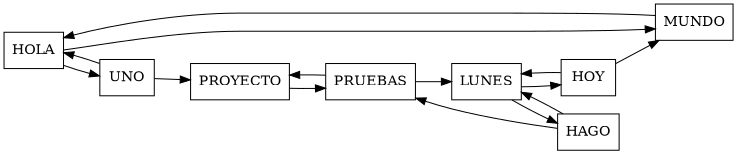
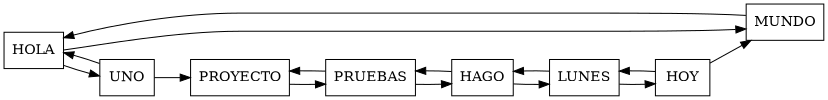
(428, 82) -> (428, 84)
